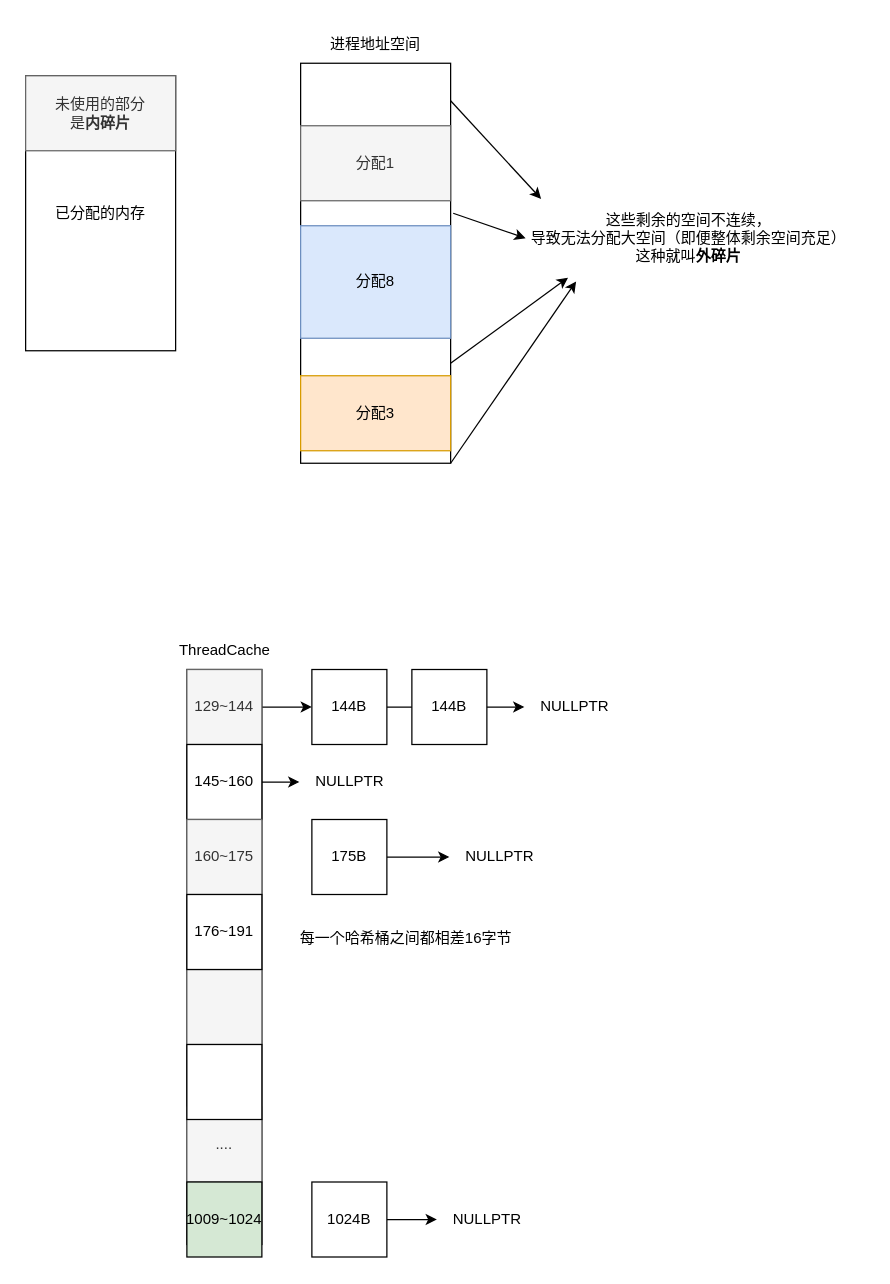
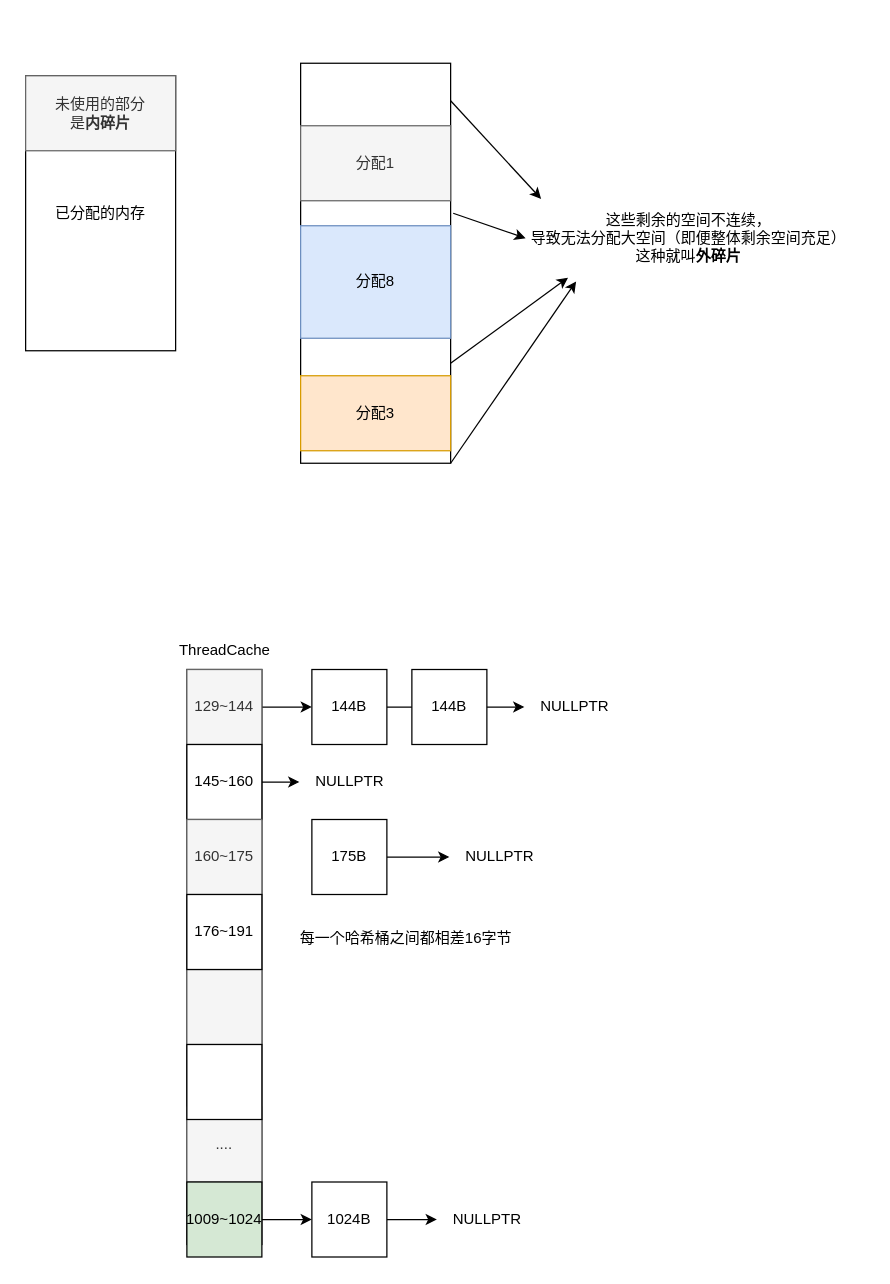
(376, 44) -> none
none -> (283, 1219)
